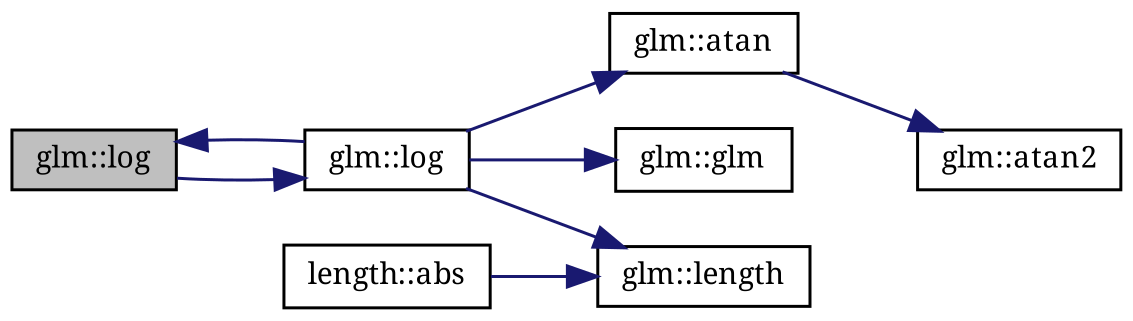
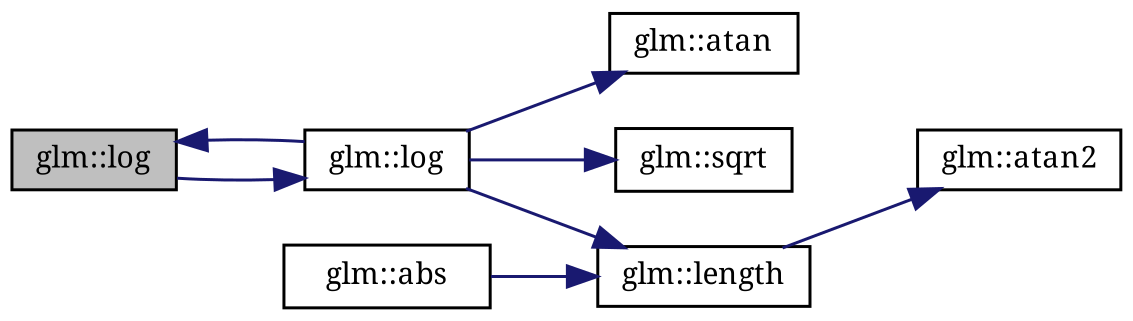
(847, 96) -> (847, 224)
(704, 160) -> (704, 160)
(387, 276) -> (387, 276)
